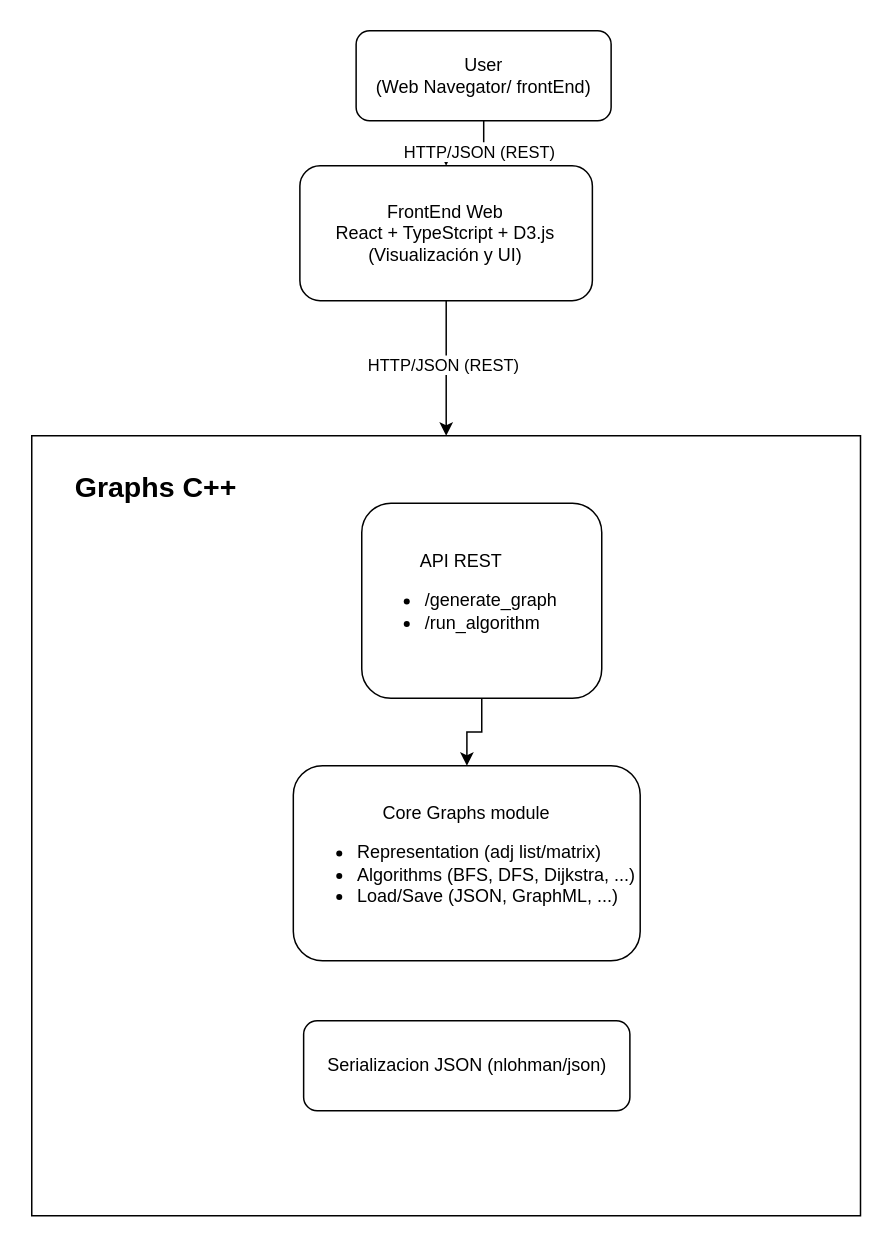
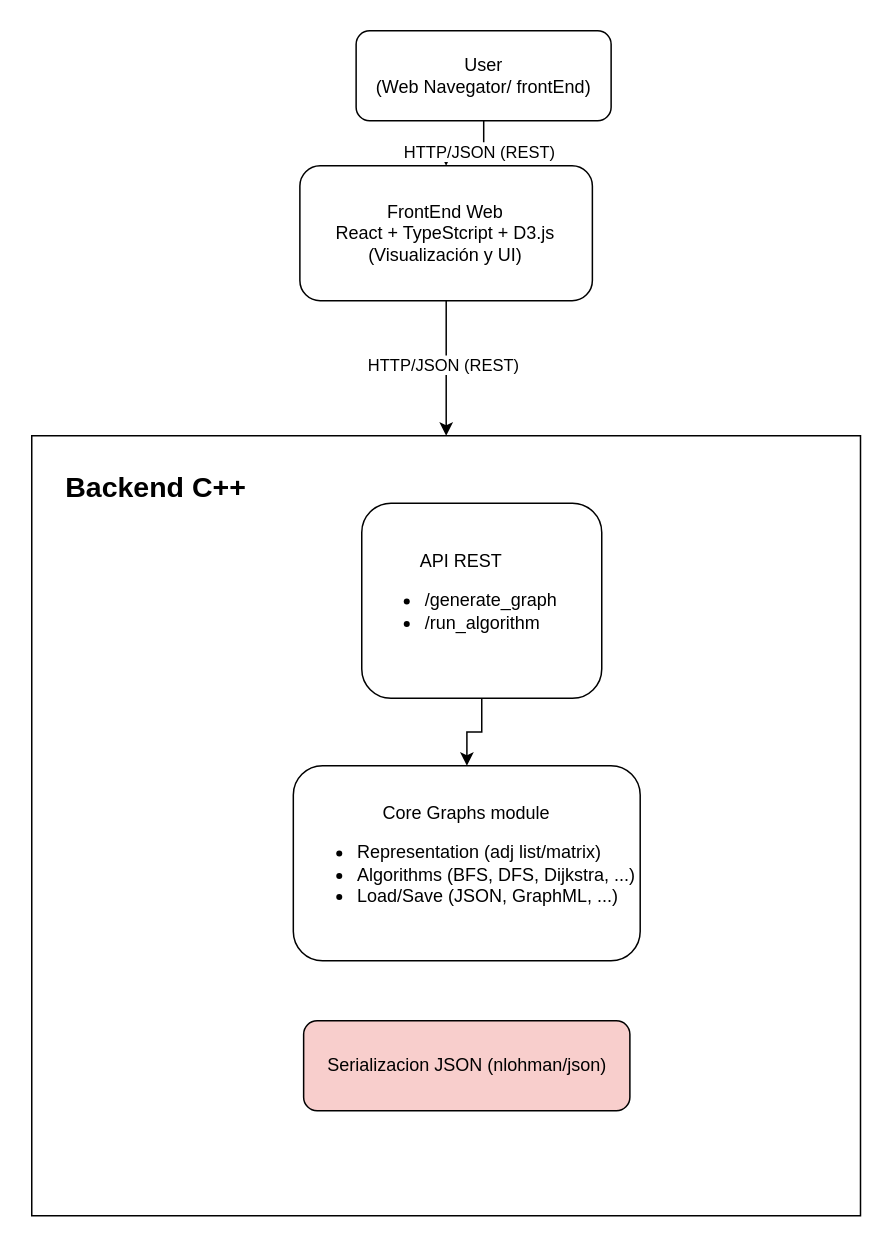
(156, 488) -> (156, 488)
(467, 1066) -> (467, 1066)
